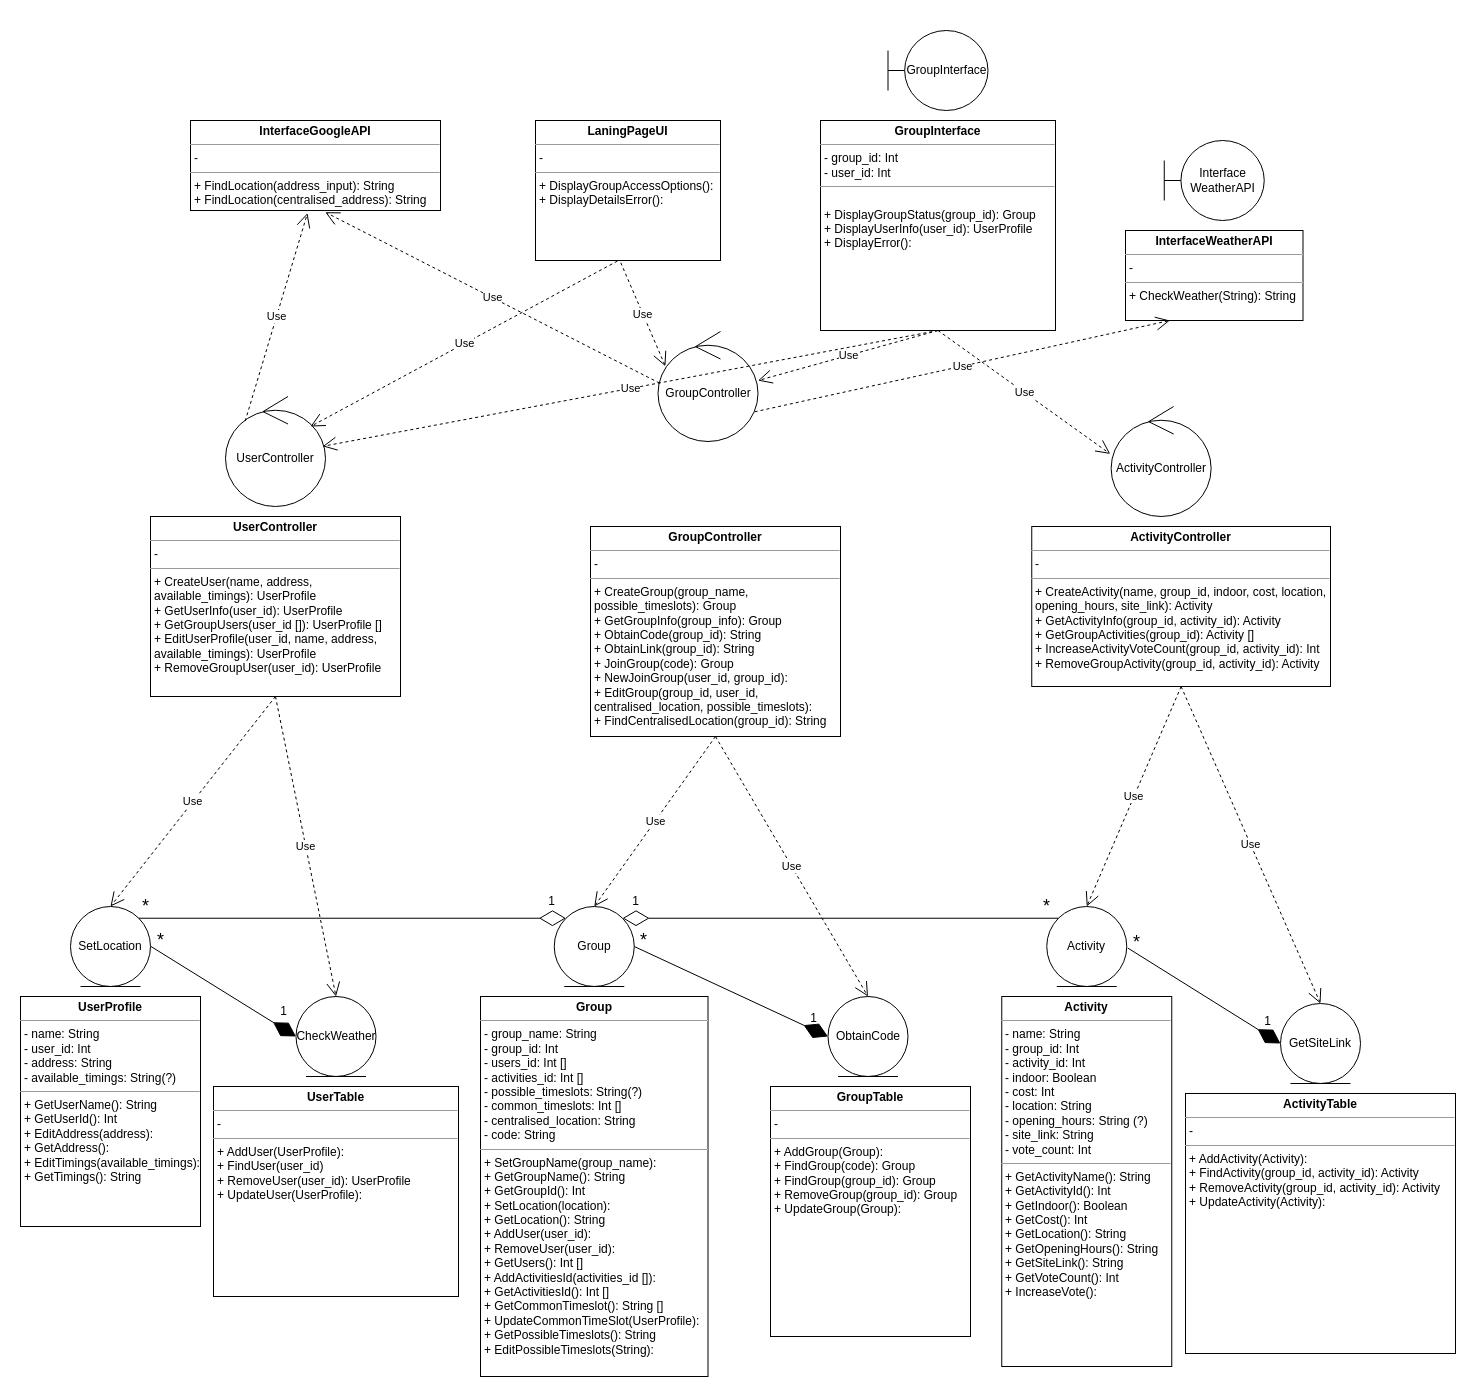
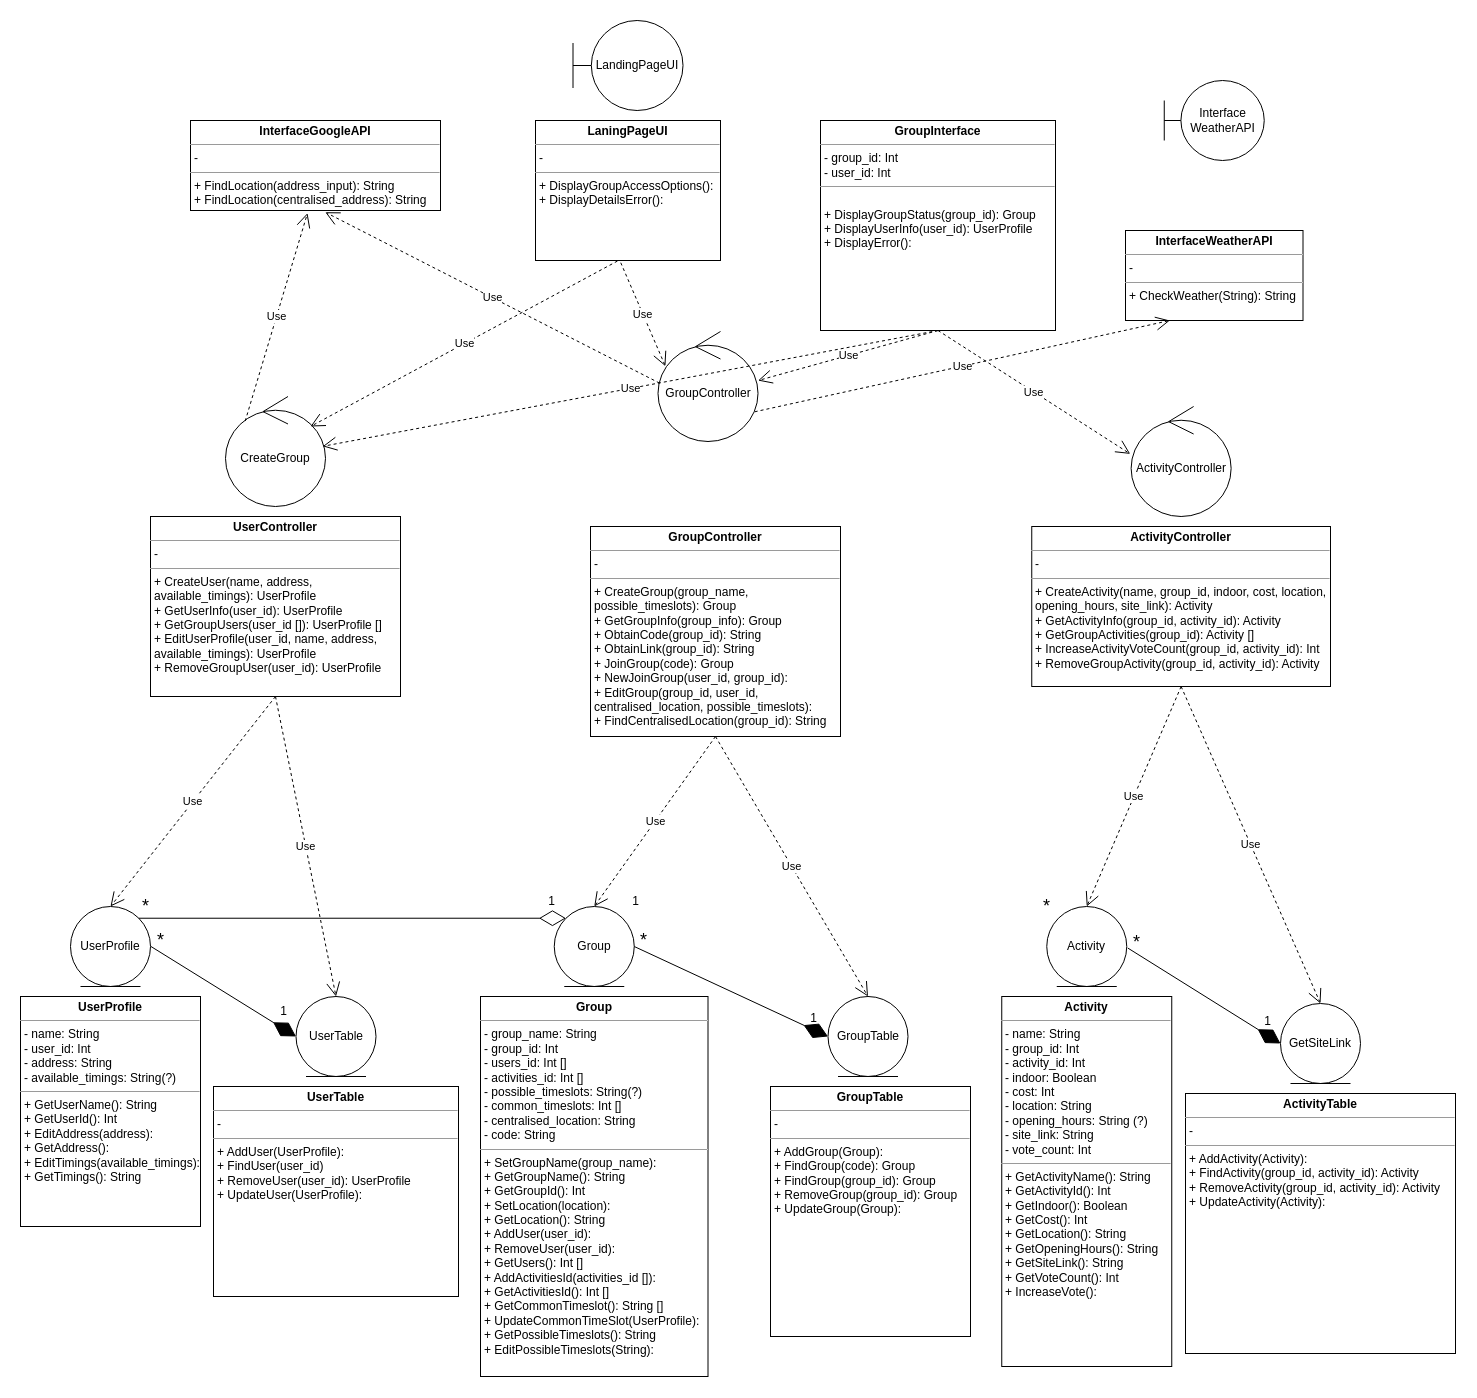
none -> (628, 66)
(938, 71) -> none
(1214, 181) -> (1214, 121)
(276, 459) -> (276, 459)
(1161, 462) -> (1181, 462)
(854, 918) -> none
(111, 947) -> (111, 947)
(337, 1037) -> (337, 1037)
(869, 1037) -> (869, 1037)
